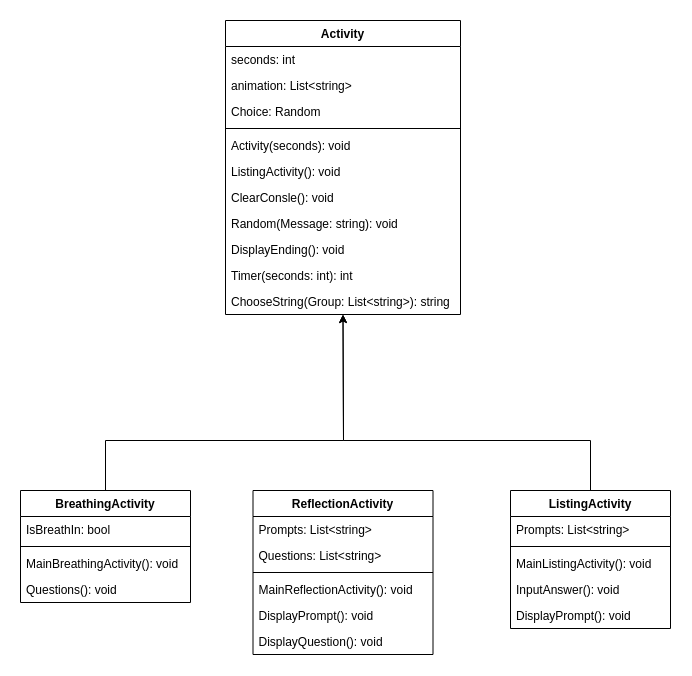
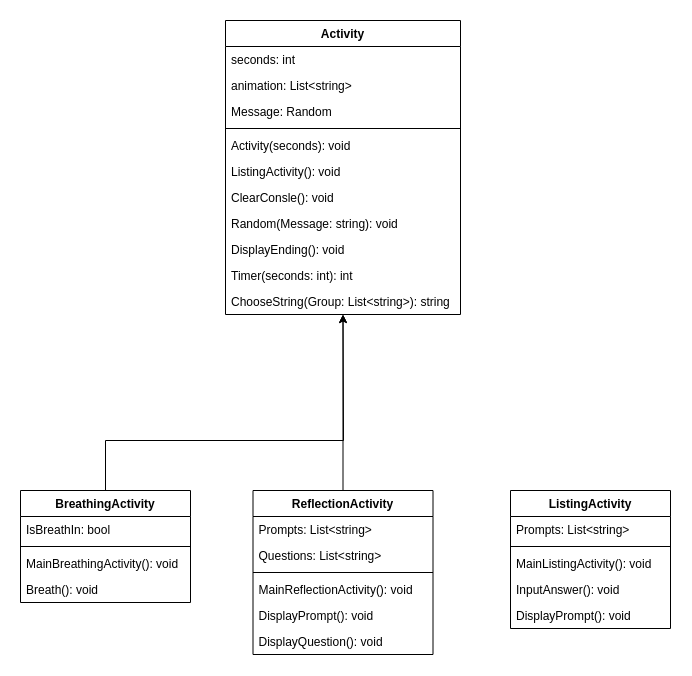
(273, 112) -> (278, 112)
(494, 441) -> none
none -> (343, 466)
(77, 590) -> (68, 590)
